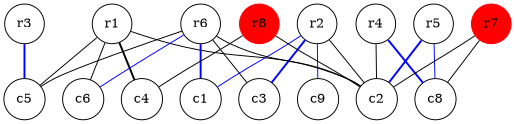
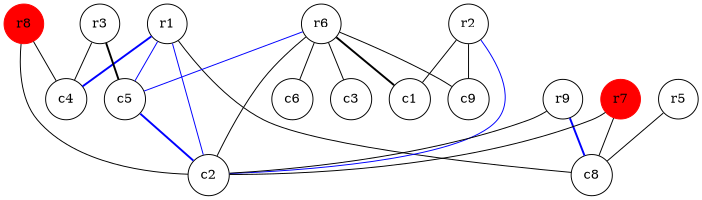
(376, 24) -> (563, 99)
(317, 54) -> (469, 61)
(434, 54) -> (635, 137)
(110, 56) -> (223, 61)
(241, 56) -> (188, 99)
(409, 56) -> (167, 137)
none -> (397, 57)
(24, 61) -> (111, 58)
(68, 61) -> (146, 61)
none -> (83, 61)
(127, 61) -> (119, 60)
(142, 61) -> (307, 61)
(347, 61) -> (494, 122)
(255, 64) -> (439, 61)
(284, 67) -> none
(201, 68) -> (365, 61)
(95, 69) -> (358, 145)
